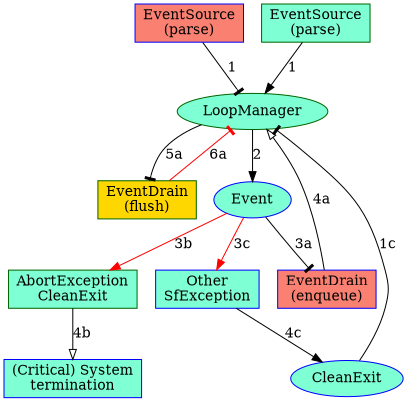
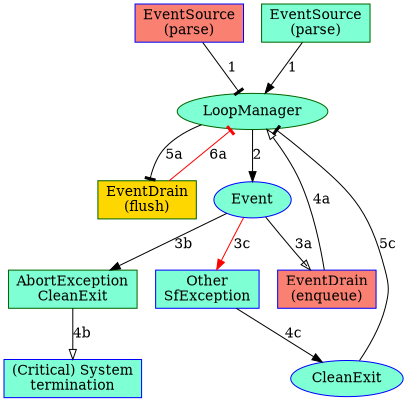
(173, 239) -> (173, 239)
(286, 242) -> (286, 242)
(388, 245) -> (388, 245)
